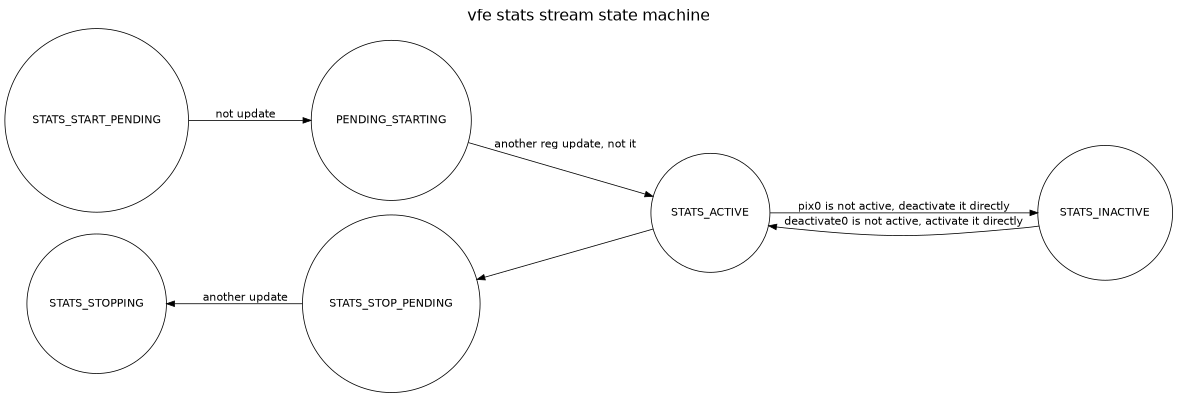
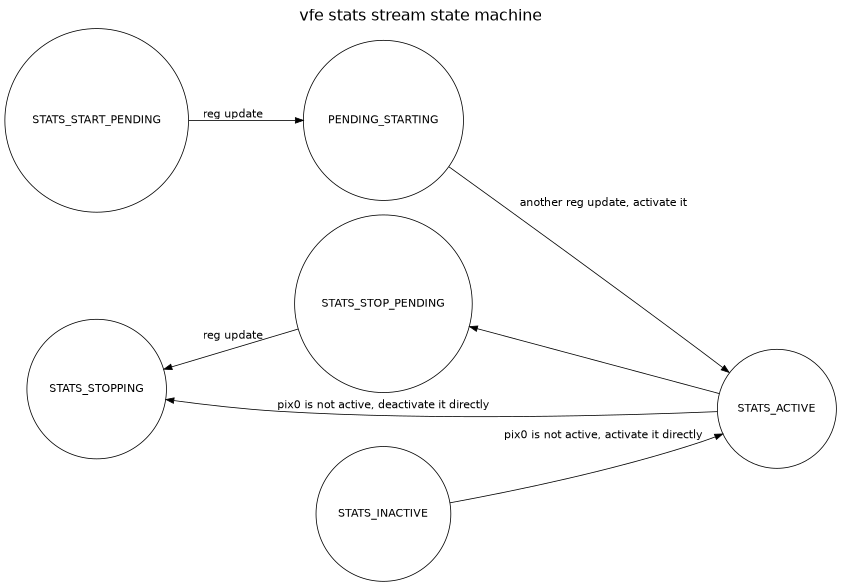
(246, 114) -> (233, 114)
(565, 144) -> (604, 203)
(900, 213) -> (445, 416)
(904, 222) -> (604, 435)
(246, 298) -> (233, 336)
